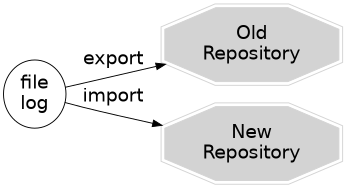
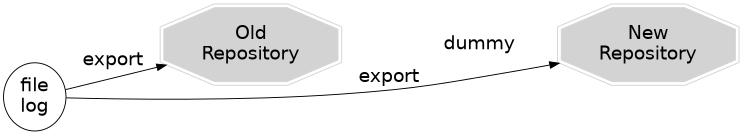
none -> (479, 45)
(113, 97) -> (389, 77)
